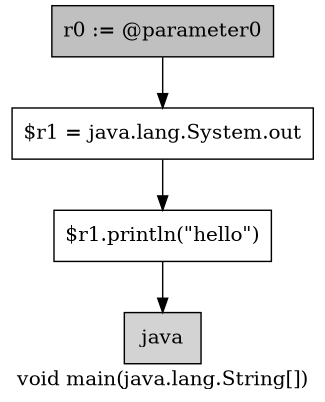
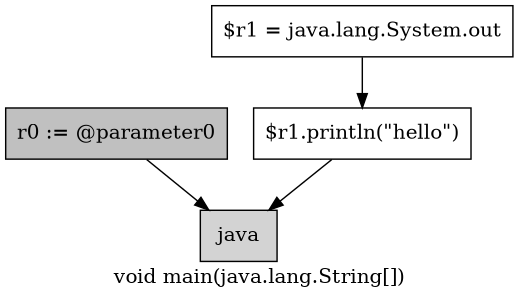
(163, 75) -> (172, 180)
